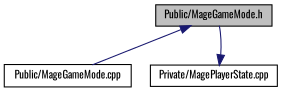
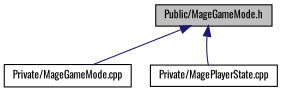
(221, 40) -> (207, 51)
(68, 76) -> (68, 76)
